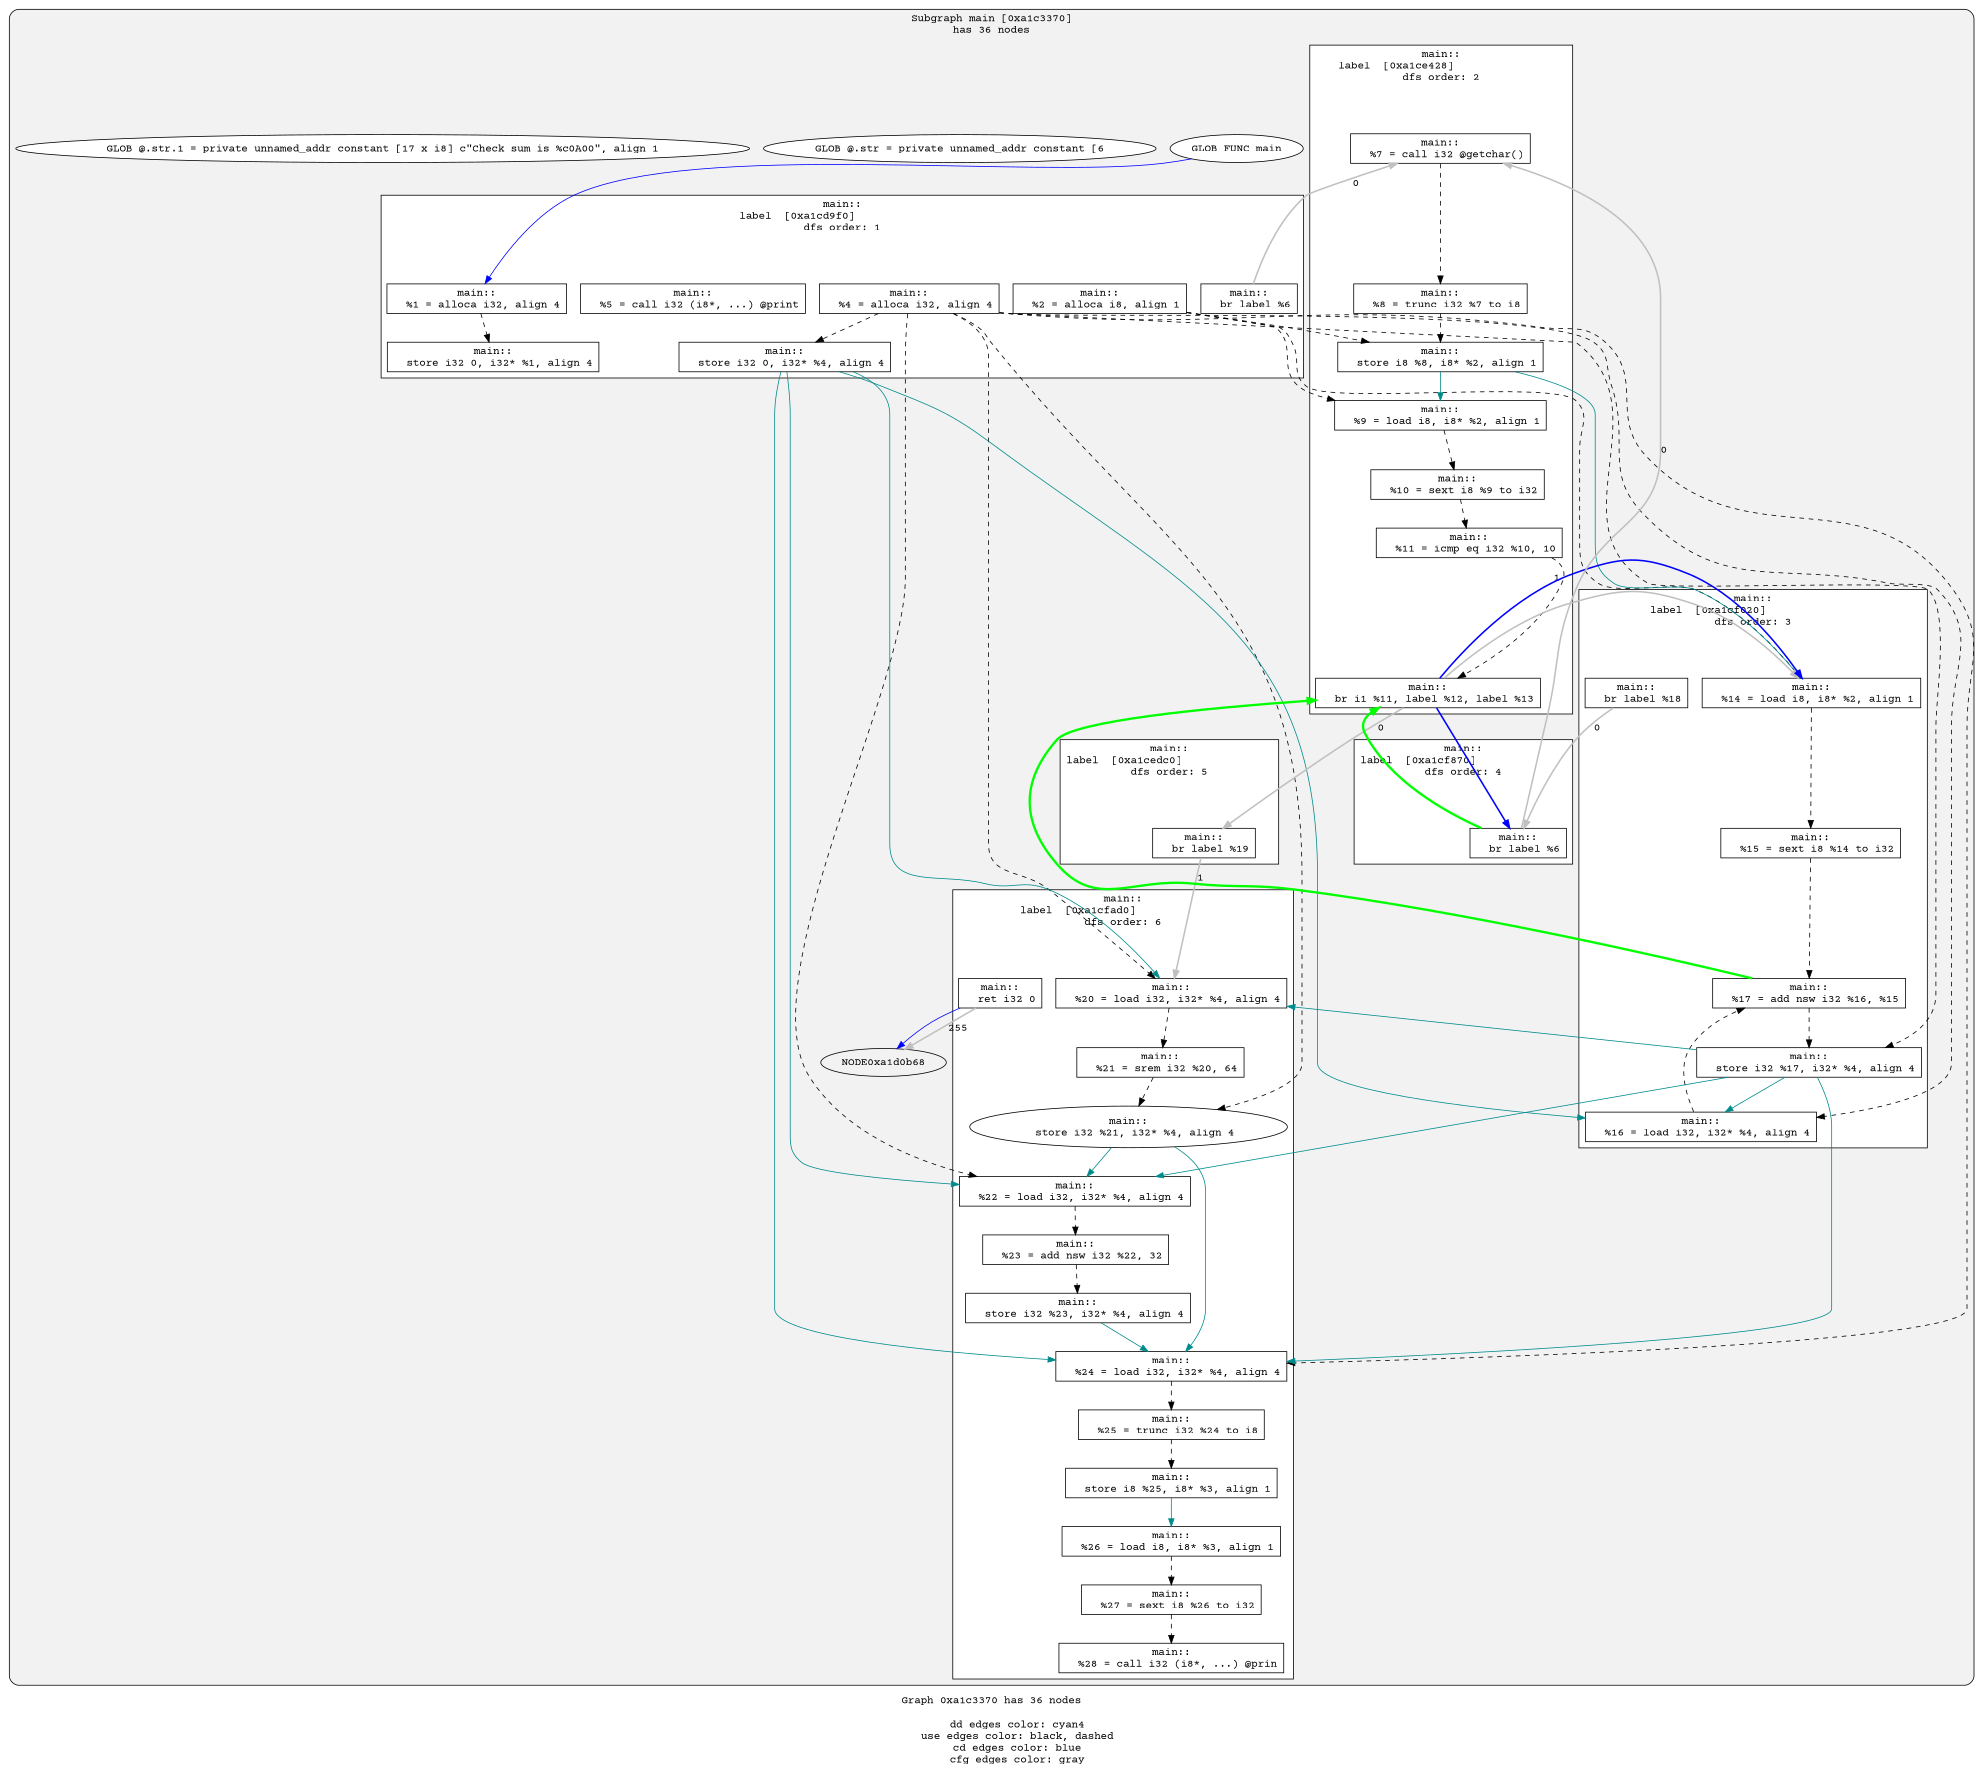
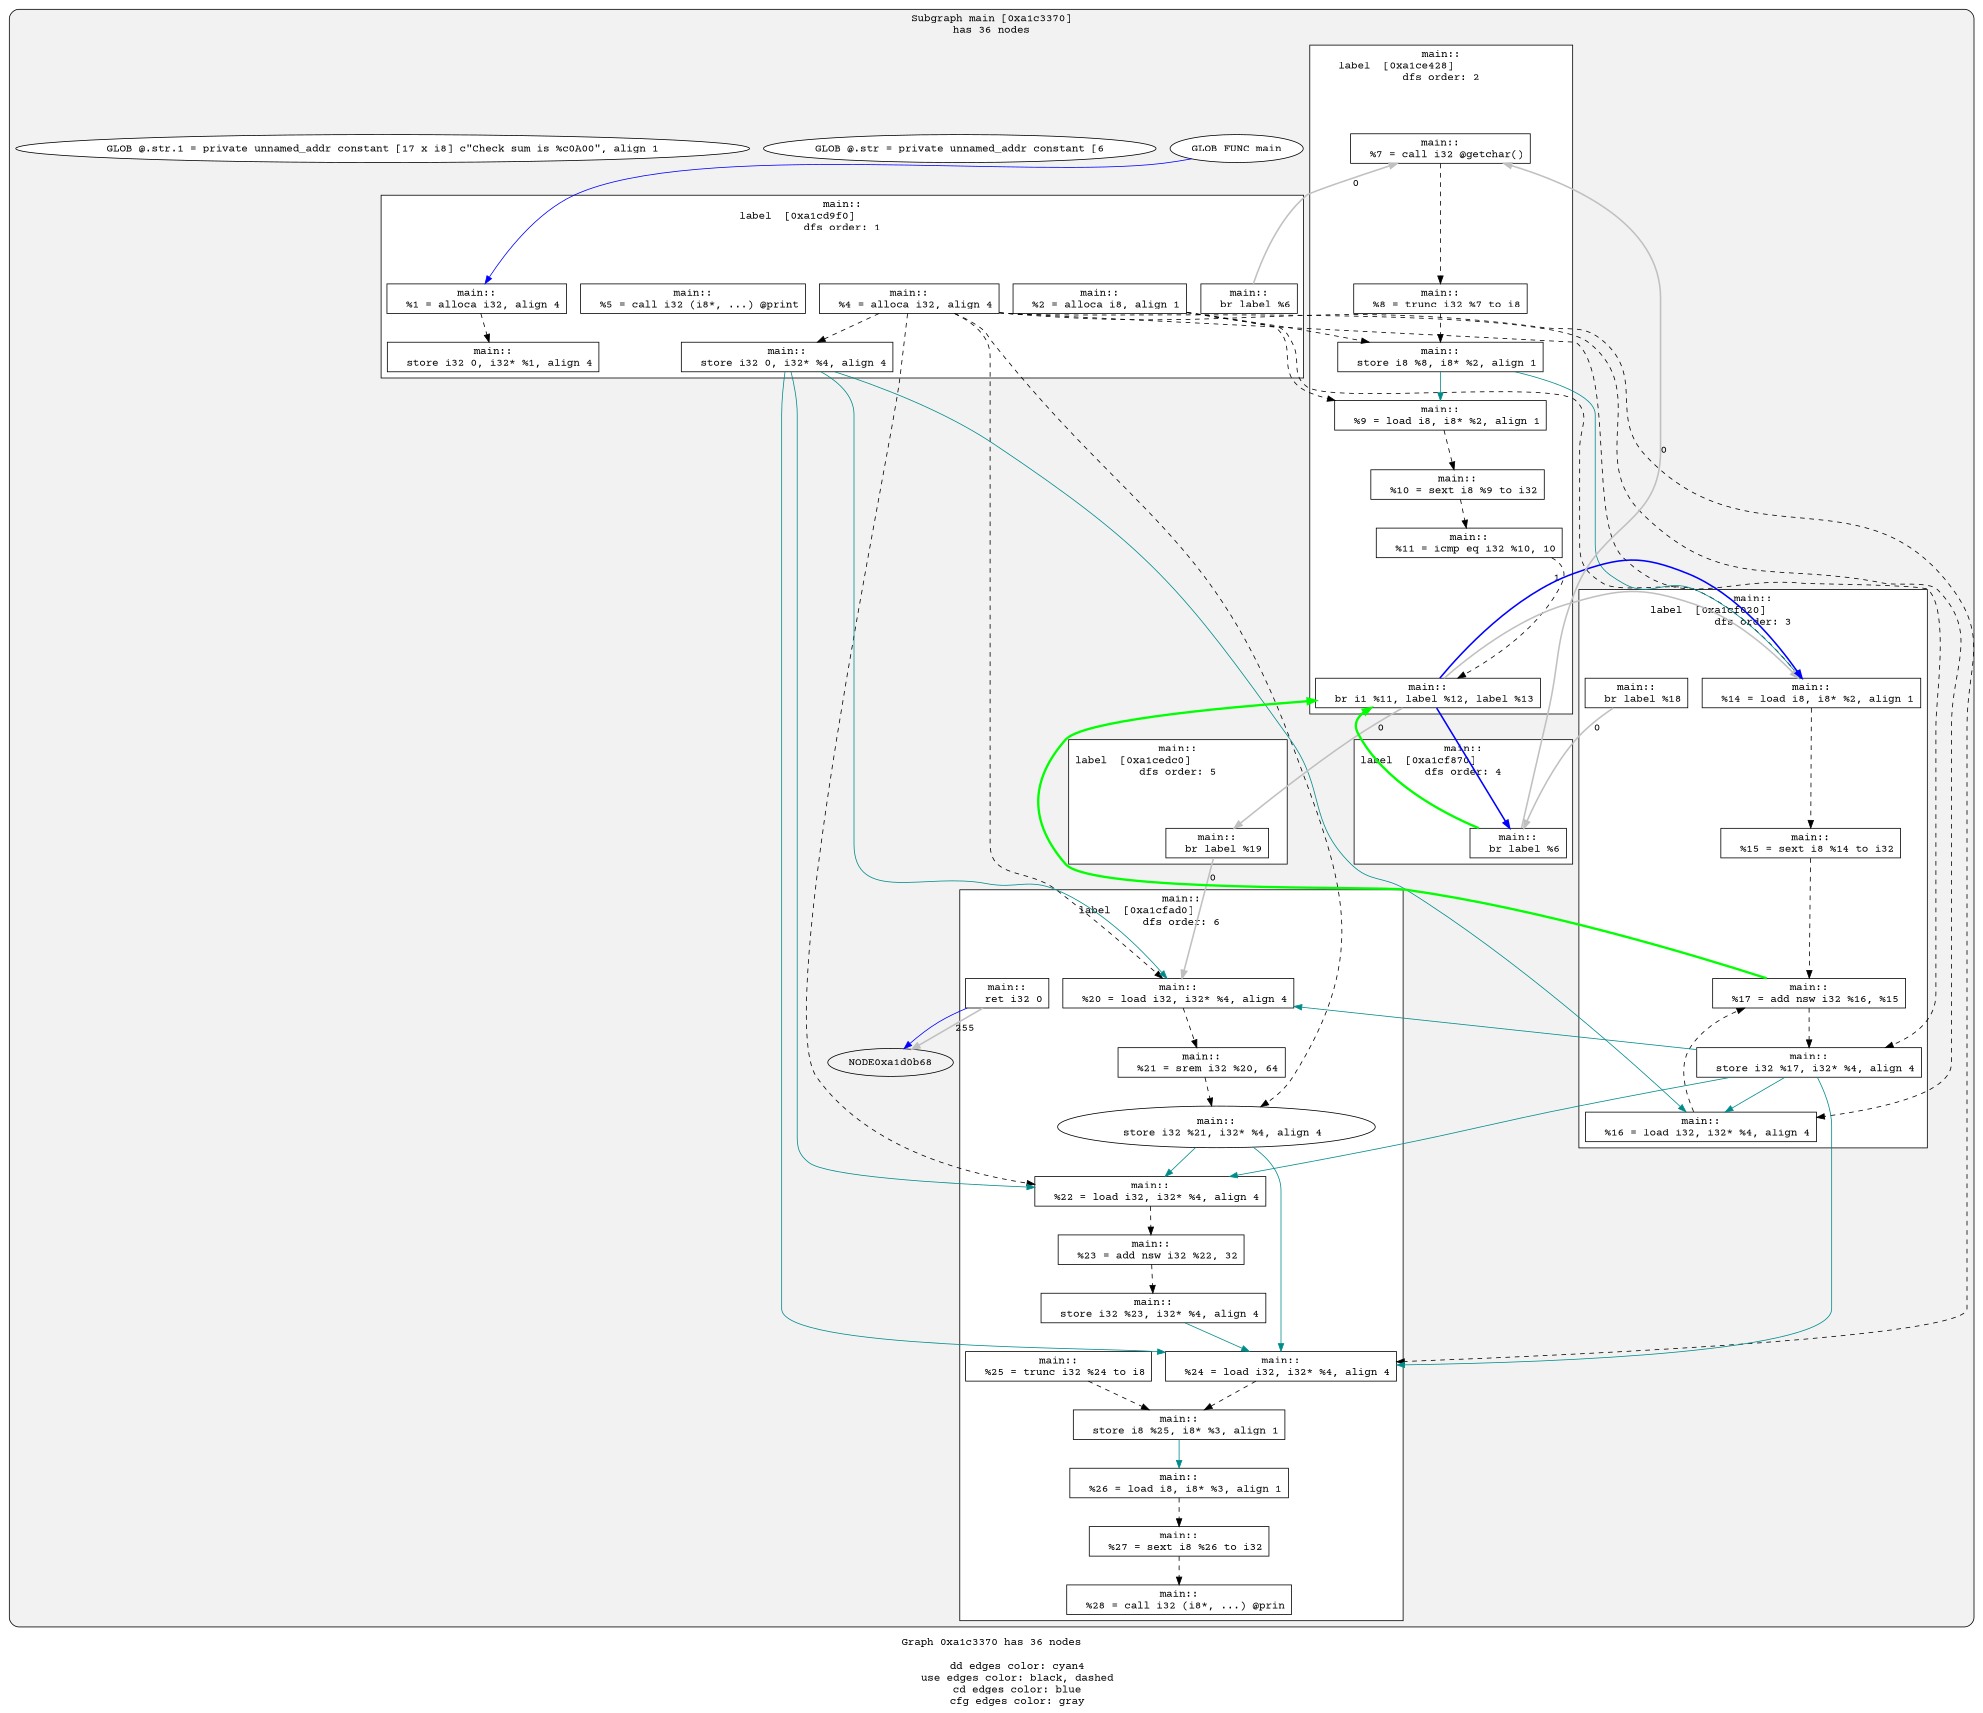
(1200, 878) -> (1213, 878)
(1171, 1392) -> (1234, 1394)
